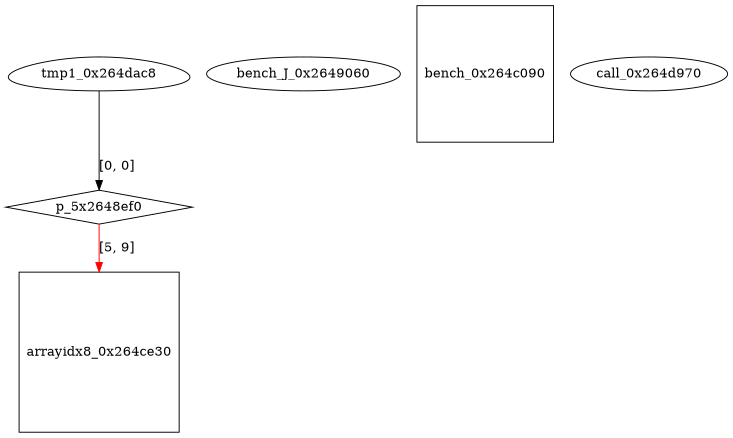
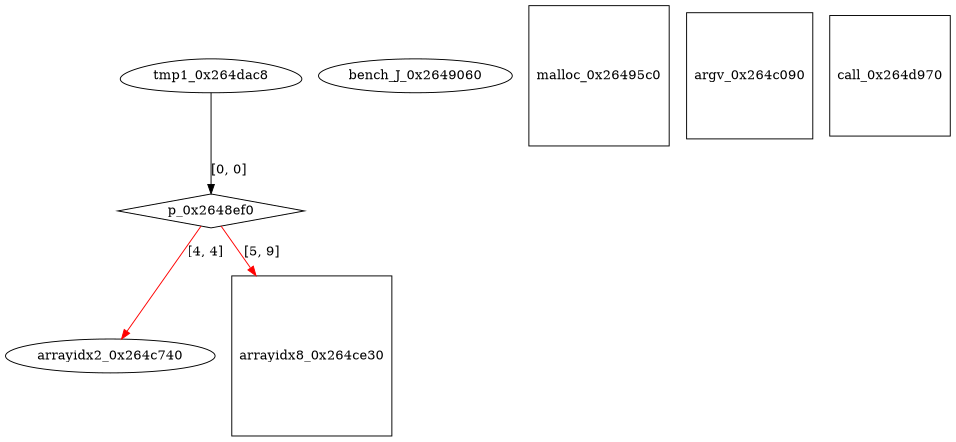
(485, 74) -> (750, 76)
(649, 74) -> (890, 76)
none -> (599, 76)
(99, 207) -> (211, 211)
none -> (110, 356)
